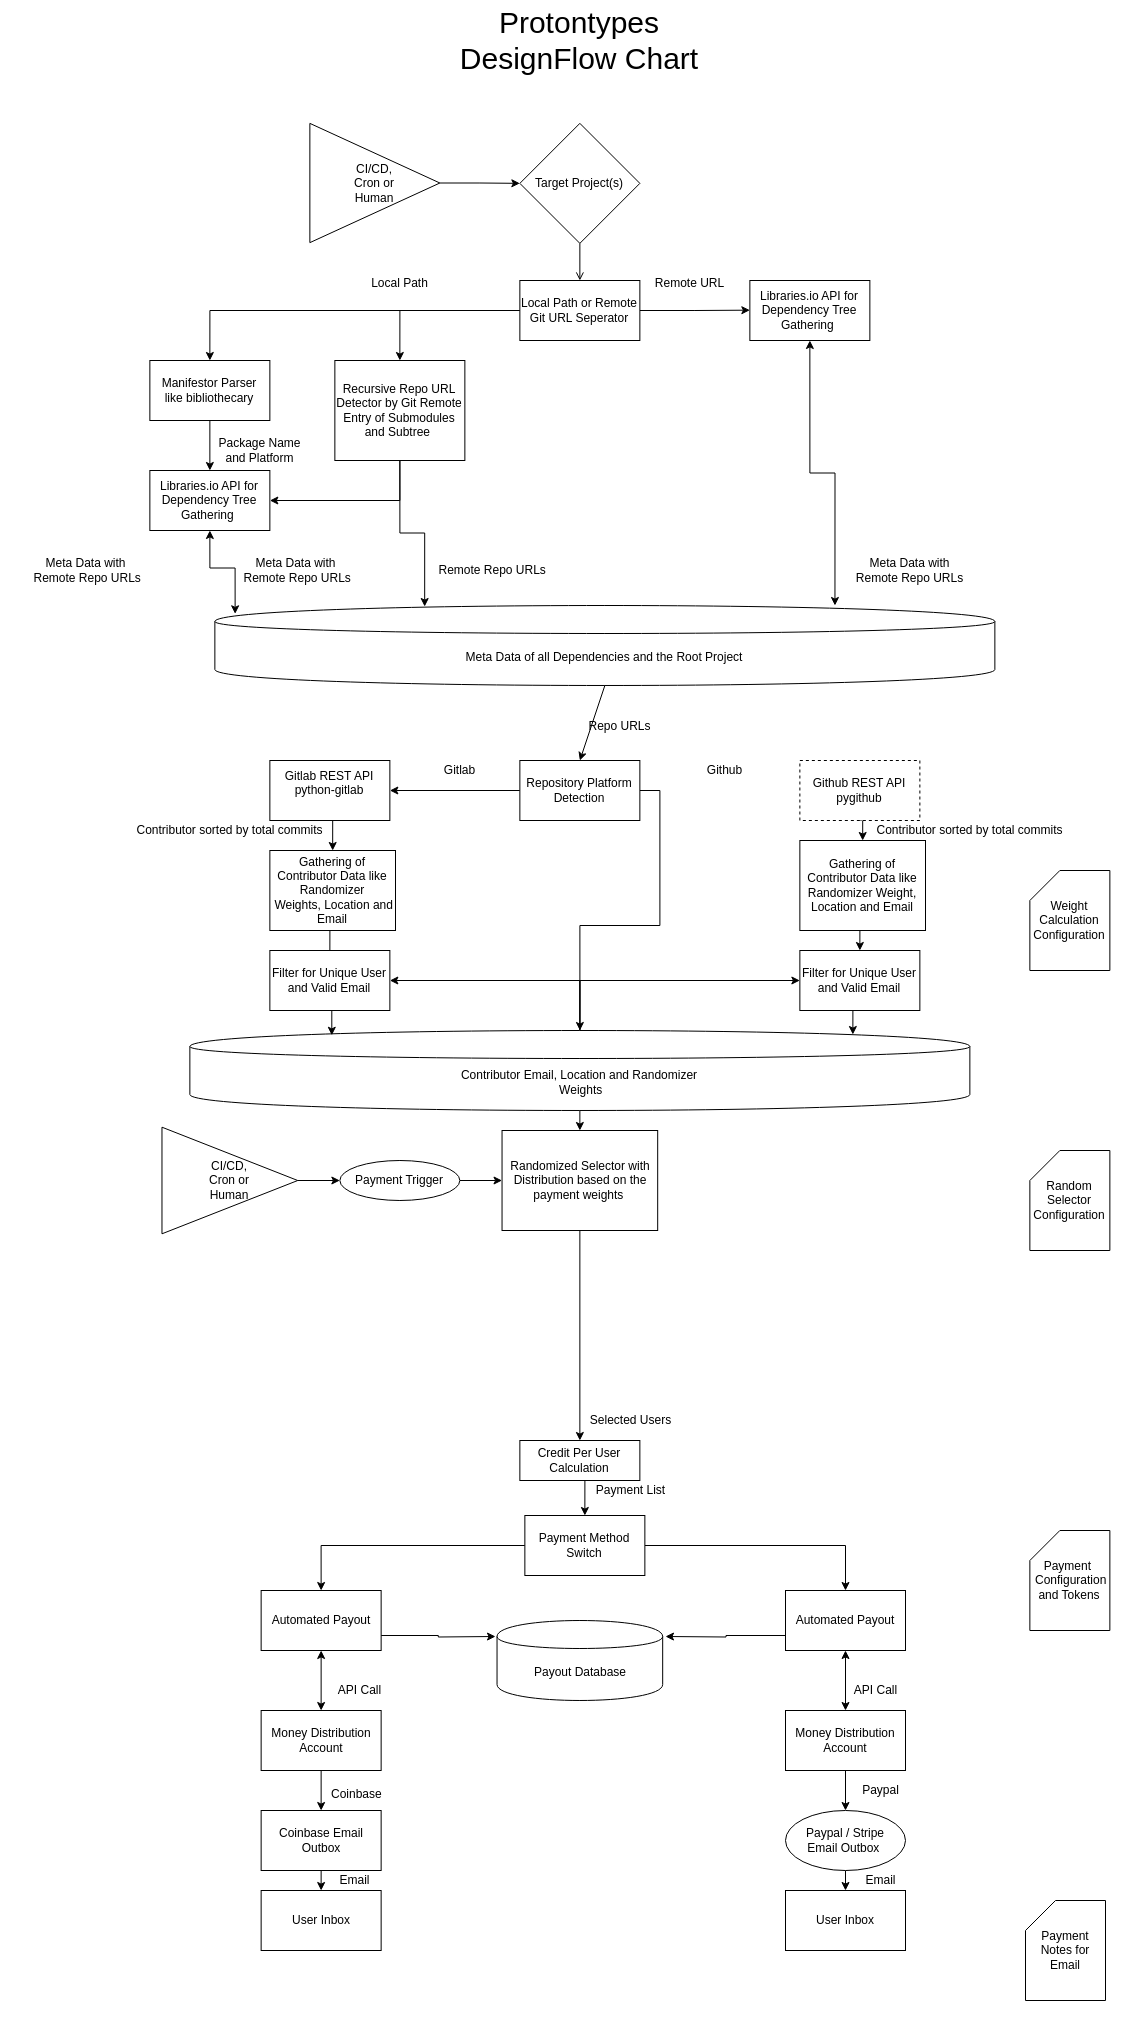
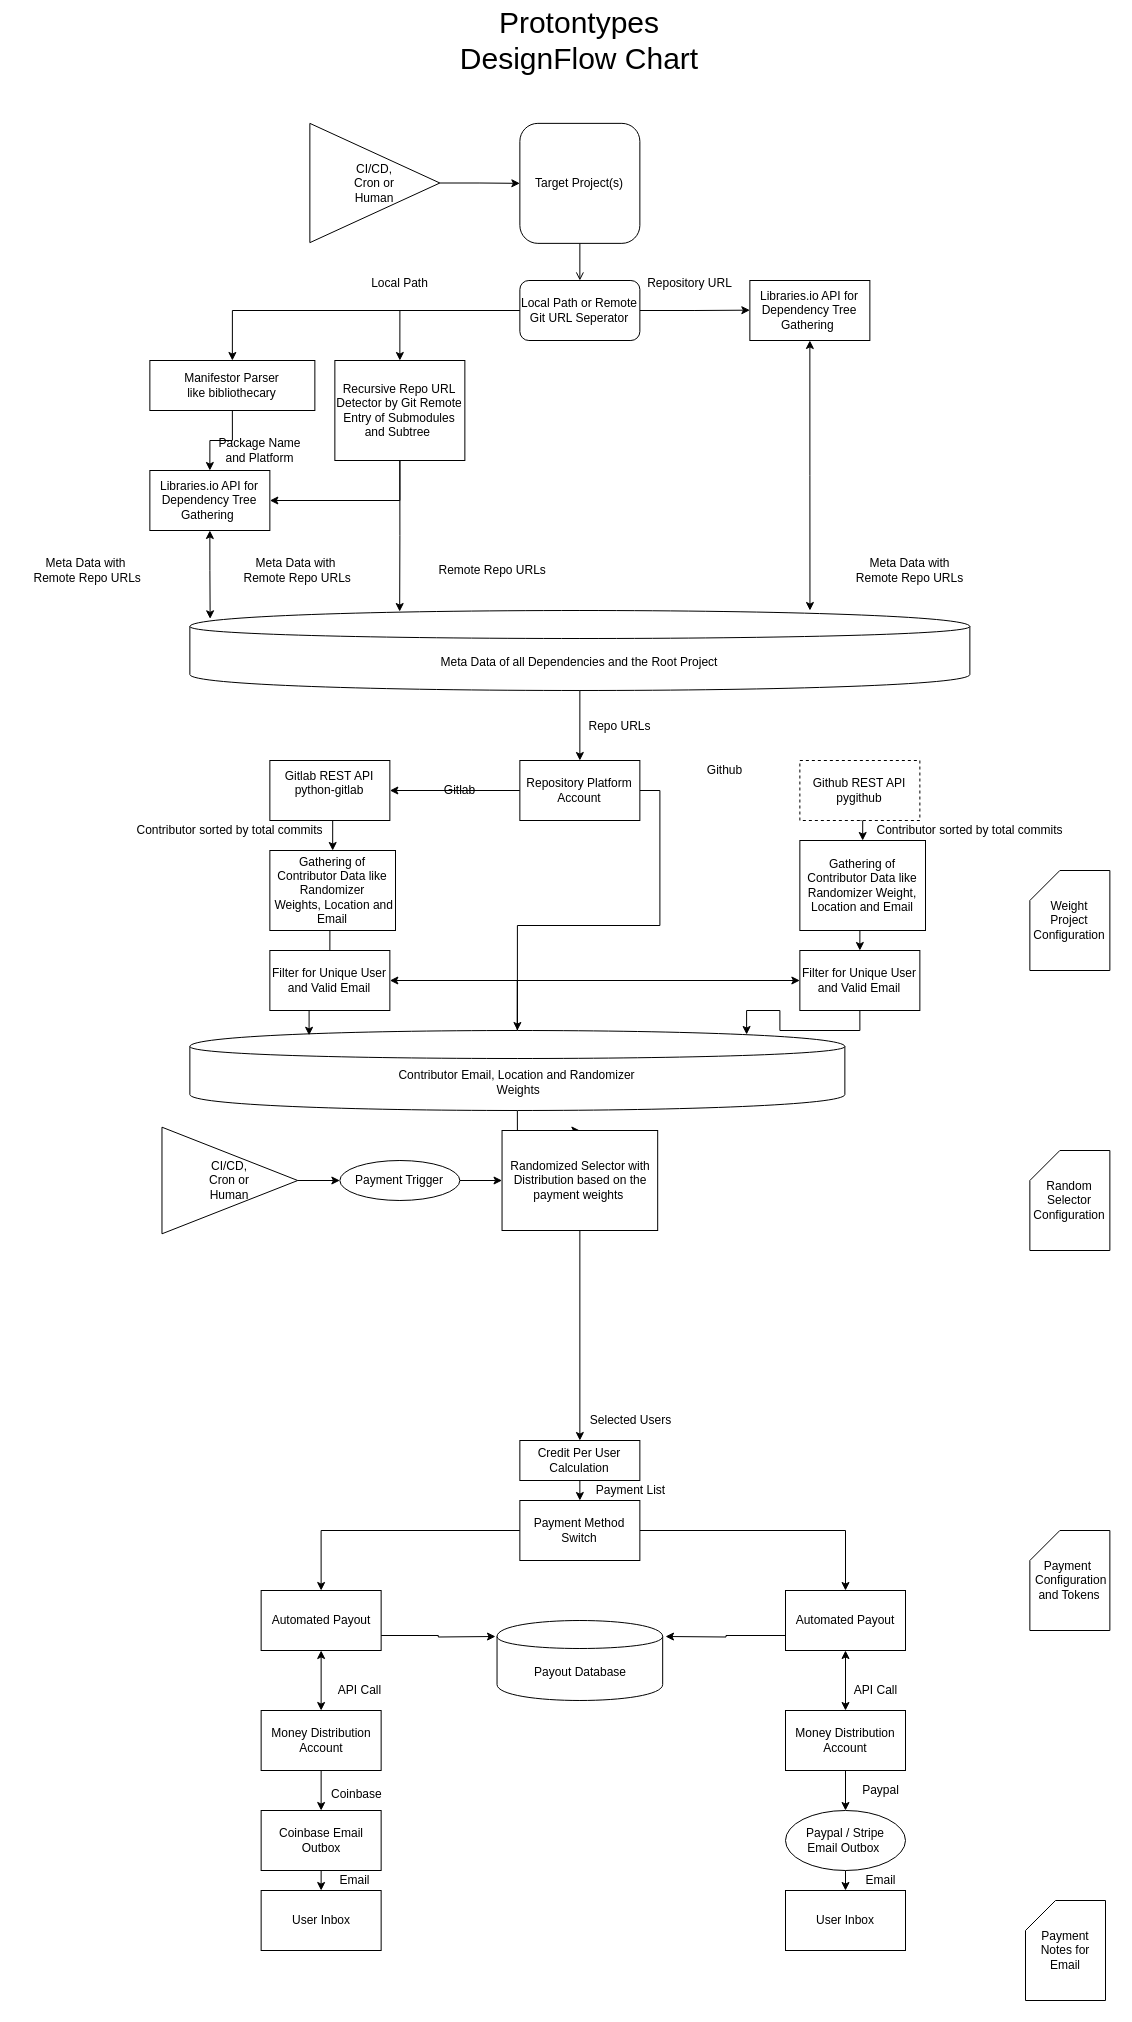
(580, 183) -> (580, 183)
(690, 284) -> (690, 284)
(580, 311) -> (580, 311)
(210, 391) -> (232, 386)
(605, 646) -> (580, 651)
(460, 771) -> (460, 791)
(580, 791) -> (580, 791)
(1070, 921) -> (1070, 921)
(580, 1071) -> (517, 1071)
(585, 1546) -> (580, 1531)
